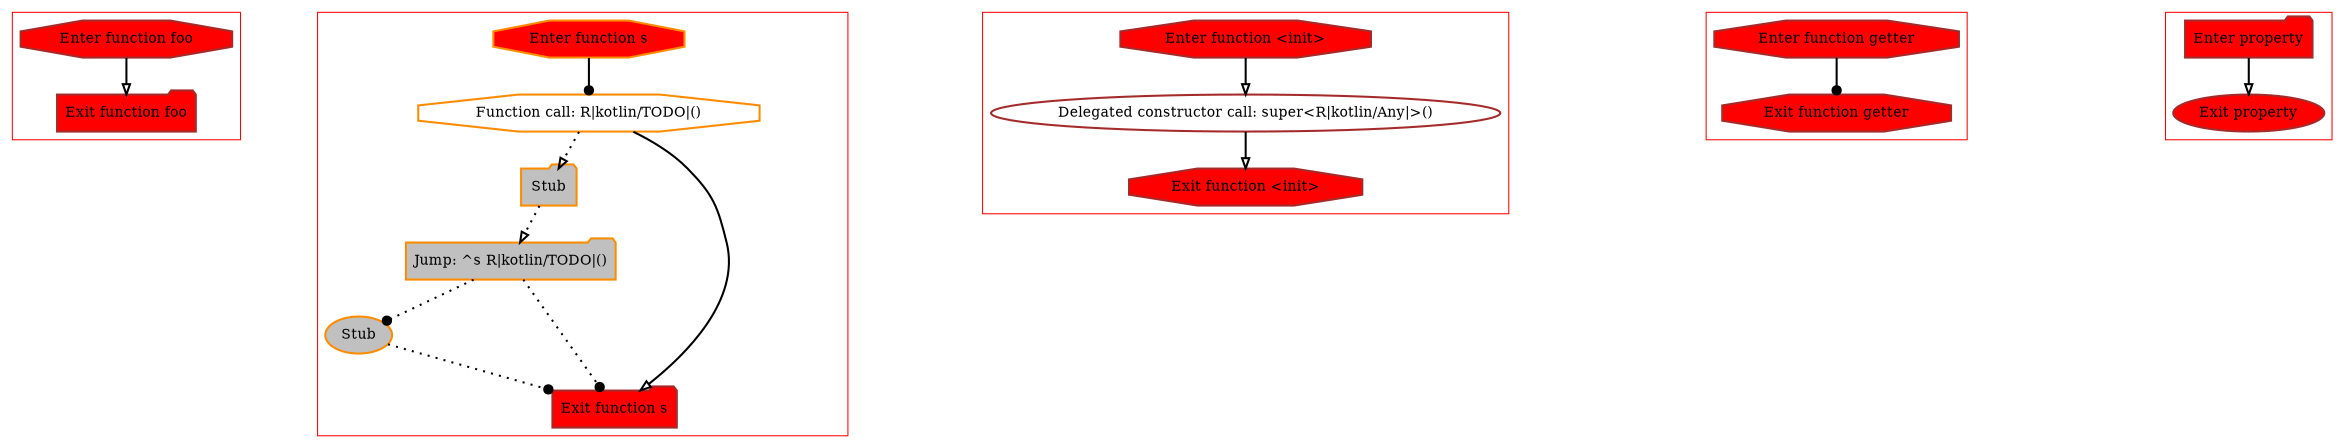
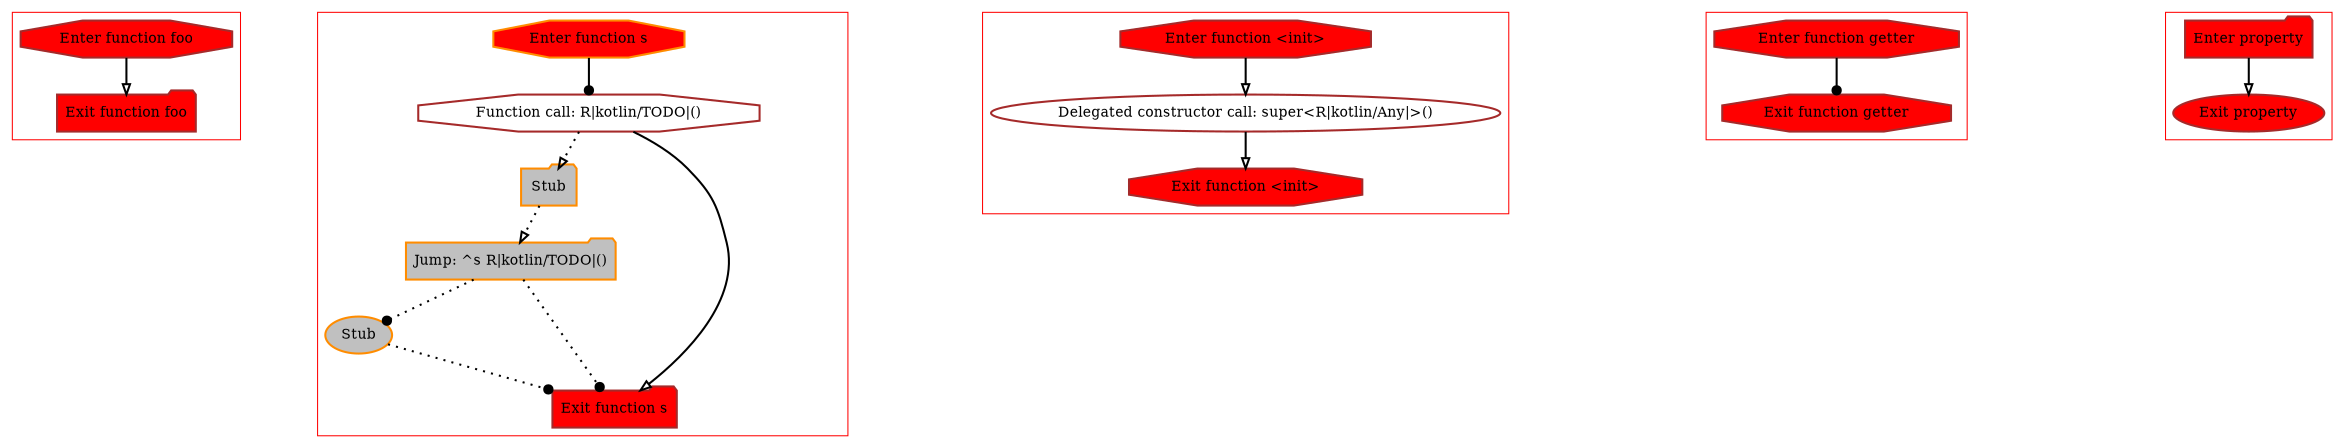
(589, 113) -> (589, 113)
